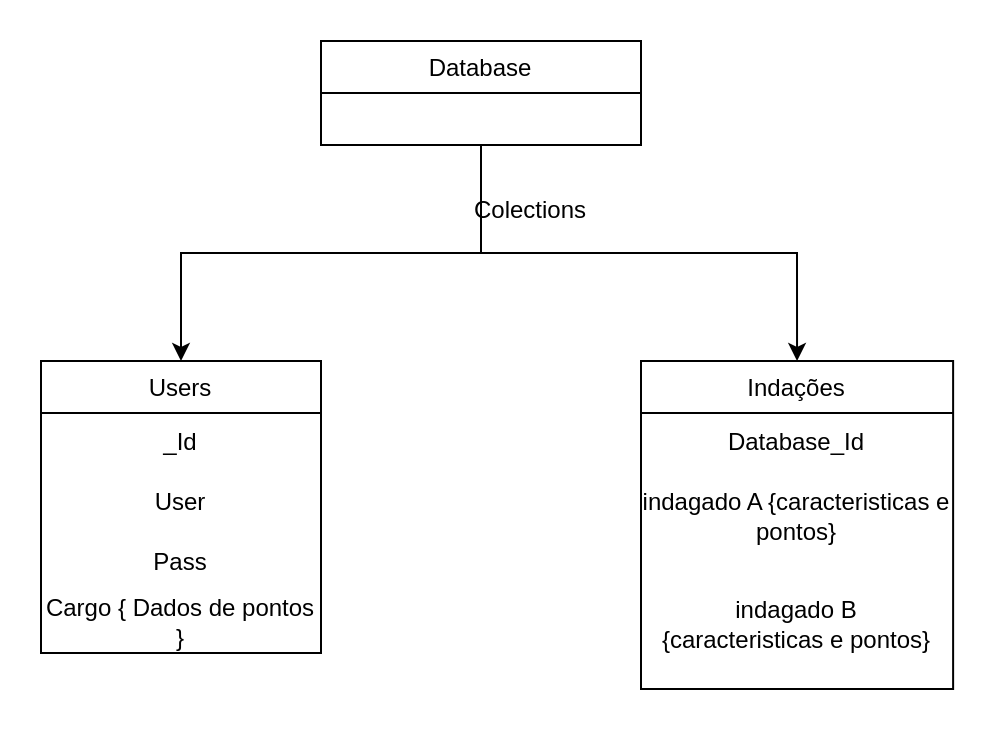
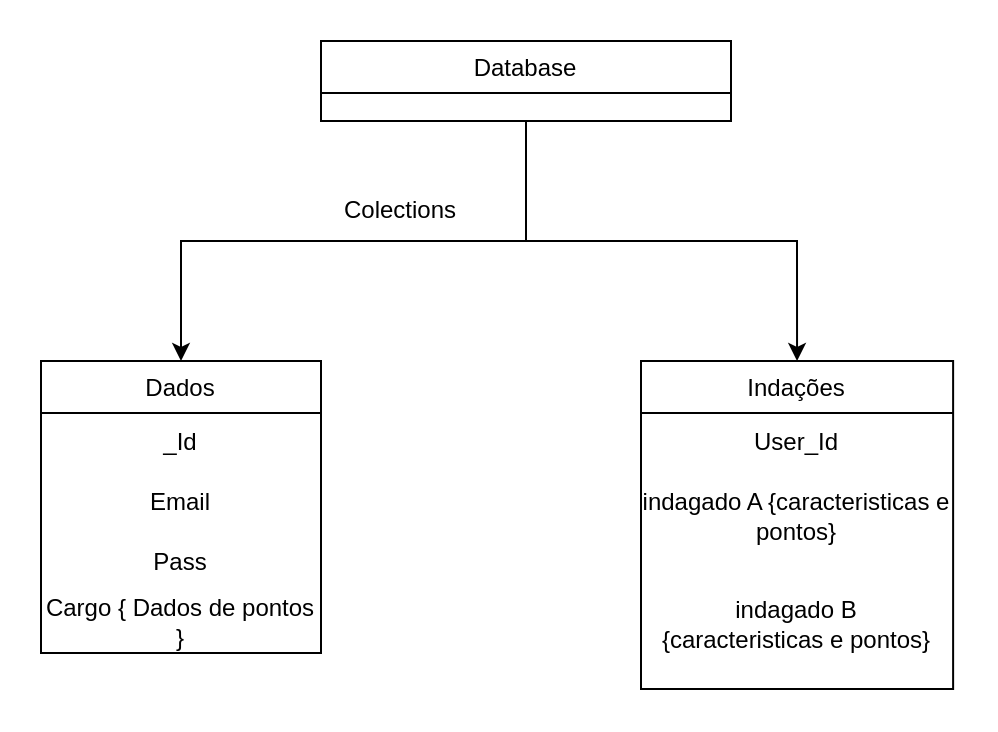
(481, 93) -> (526, 81)
(531, 211) -> (401, 211)
(180, 388) -> (180, 388)
(797, 443) -> (797, 443)
(181, 503) -> (181, 503)
